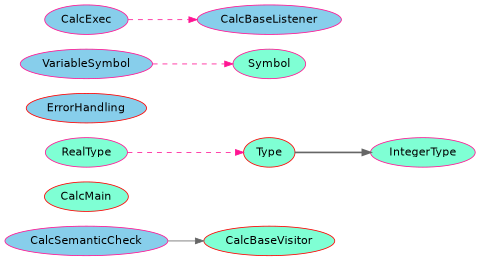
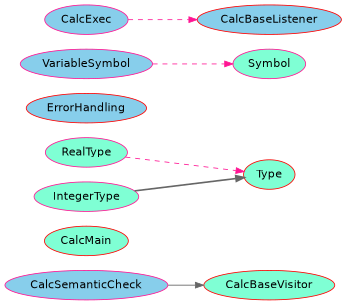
(269, 20) -> (269, 20)
(329, 152) -> (185, 185)
